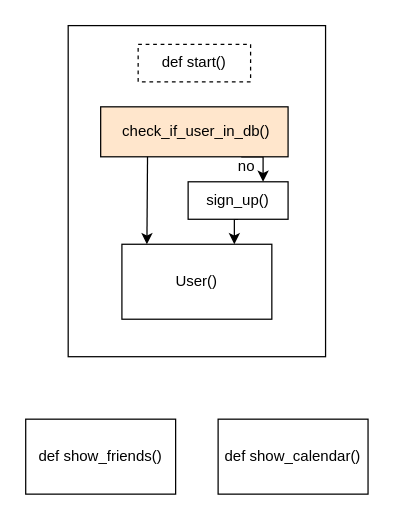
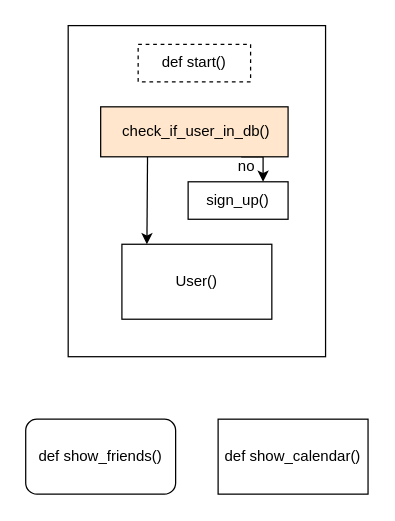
(234, 227) -> none
(101, 457) -> (101, 457)
